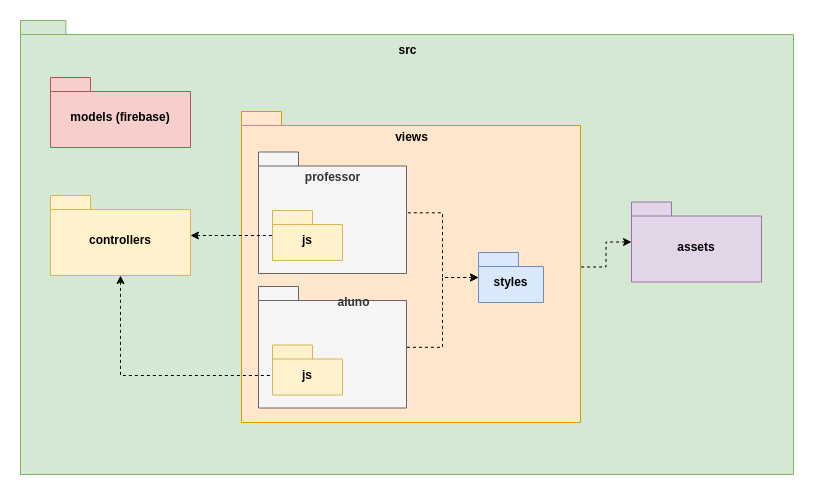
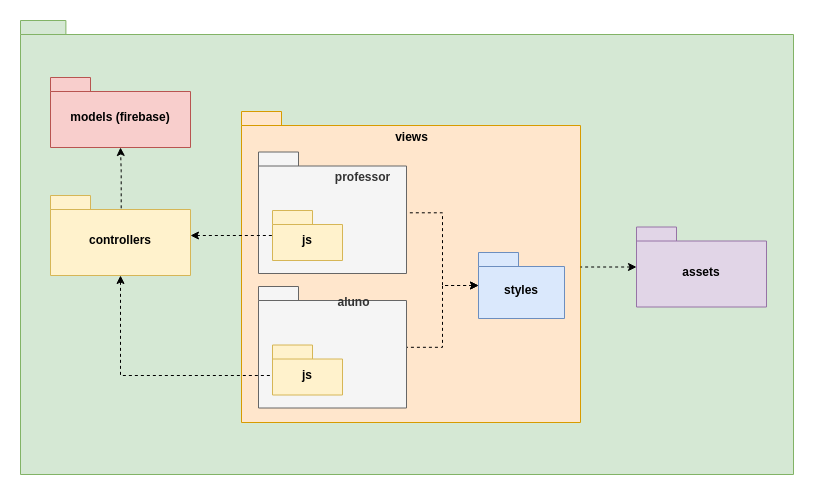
(407, 51) -> none
(333, 178) -> (363, 178)
none -> (121, 182)
(697, 242) -> (702, 267)
(511, 278) -> (522, 286)
